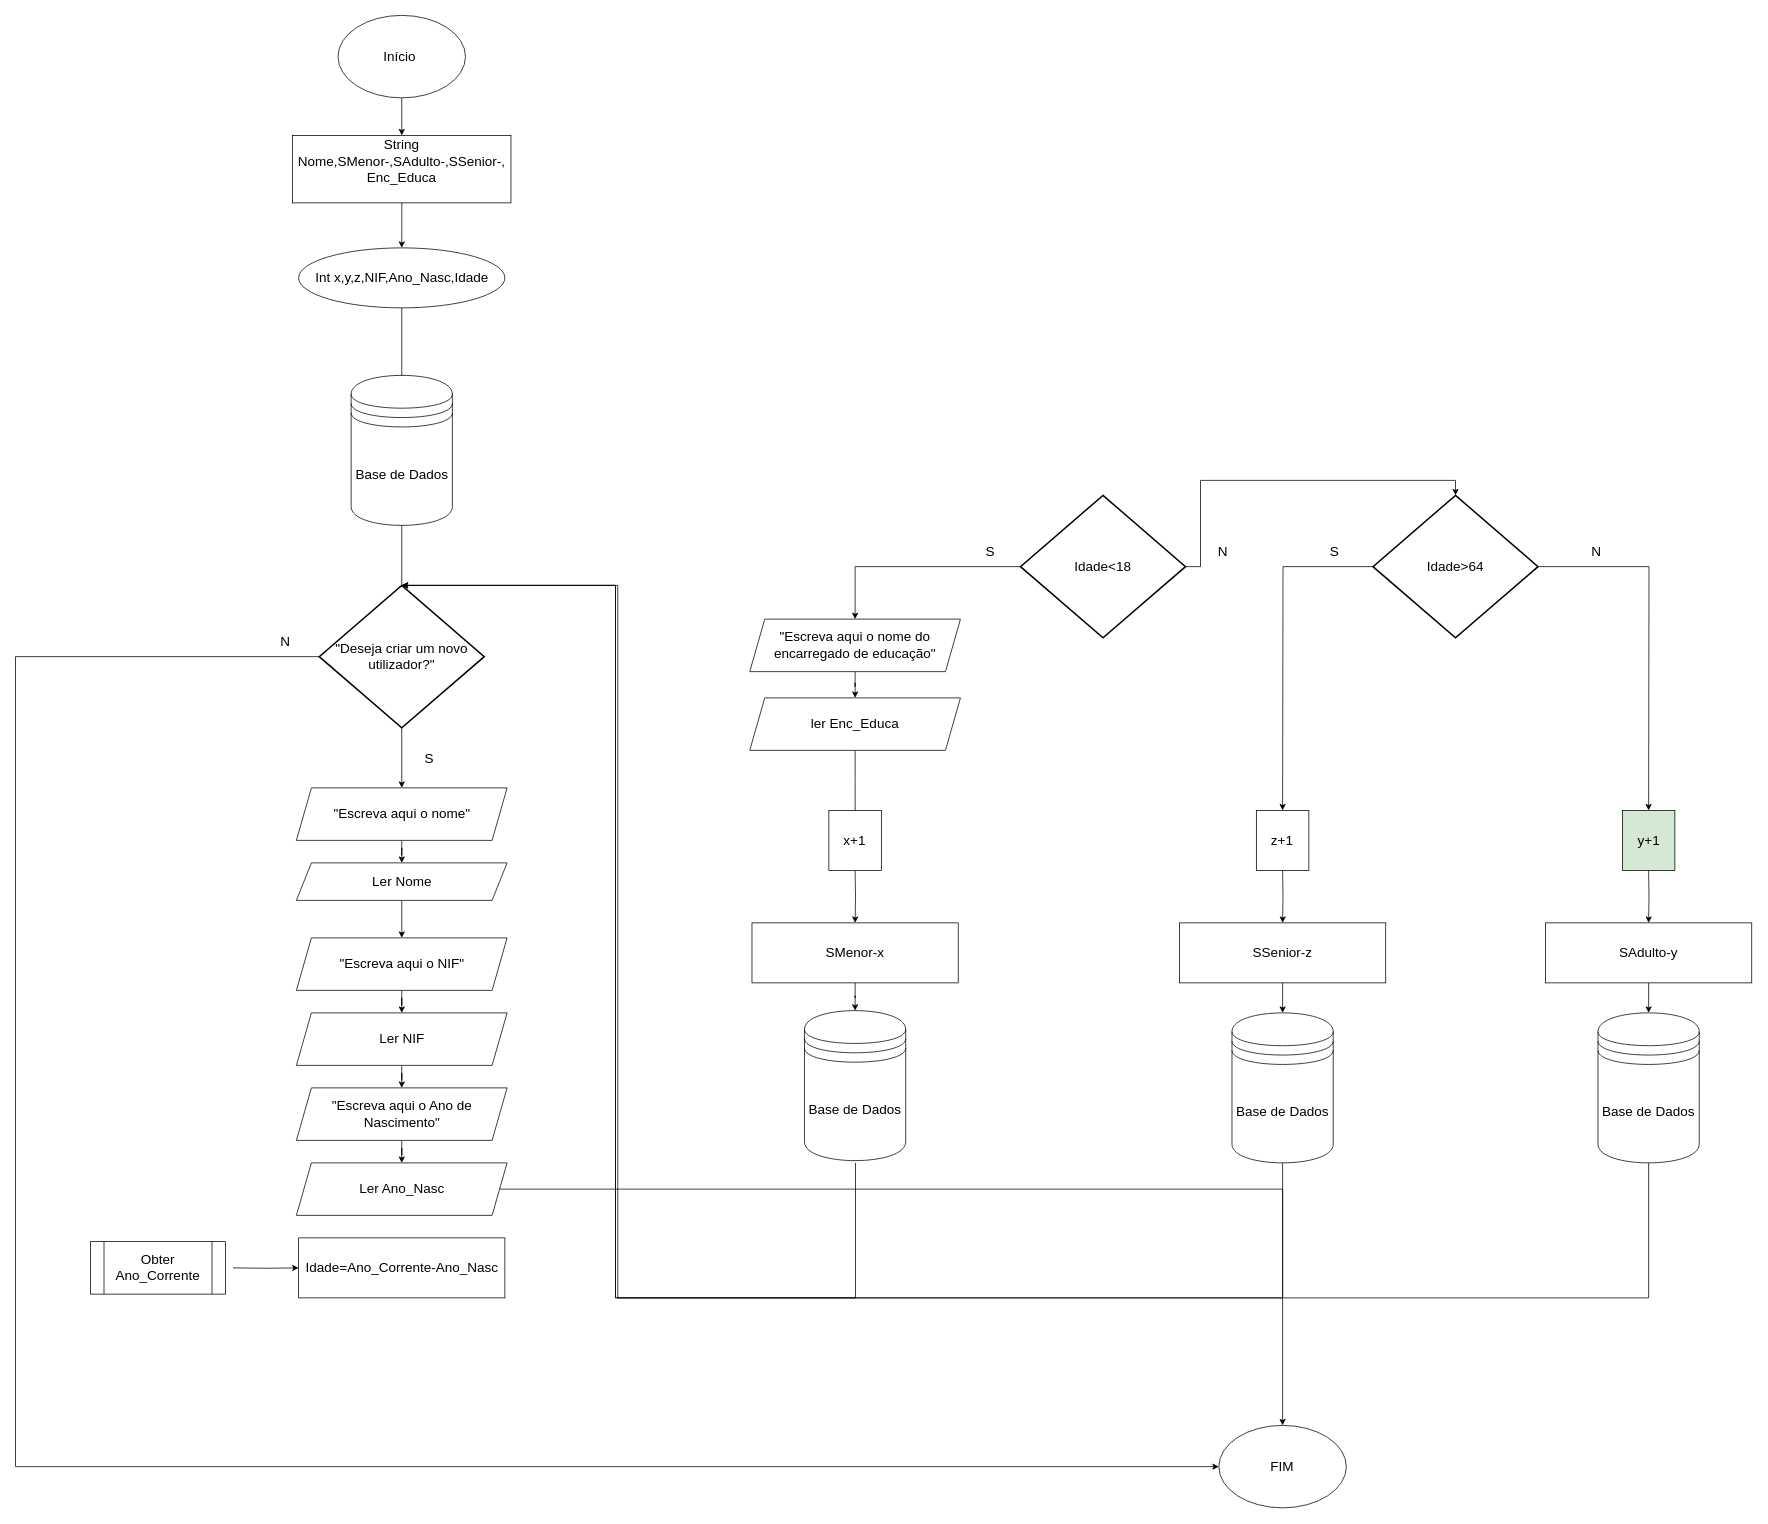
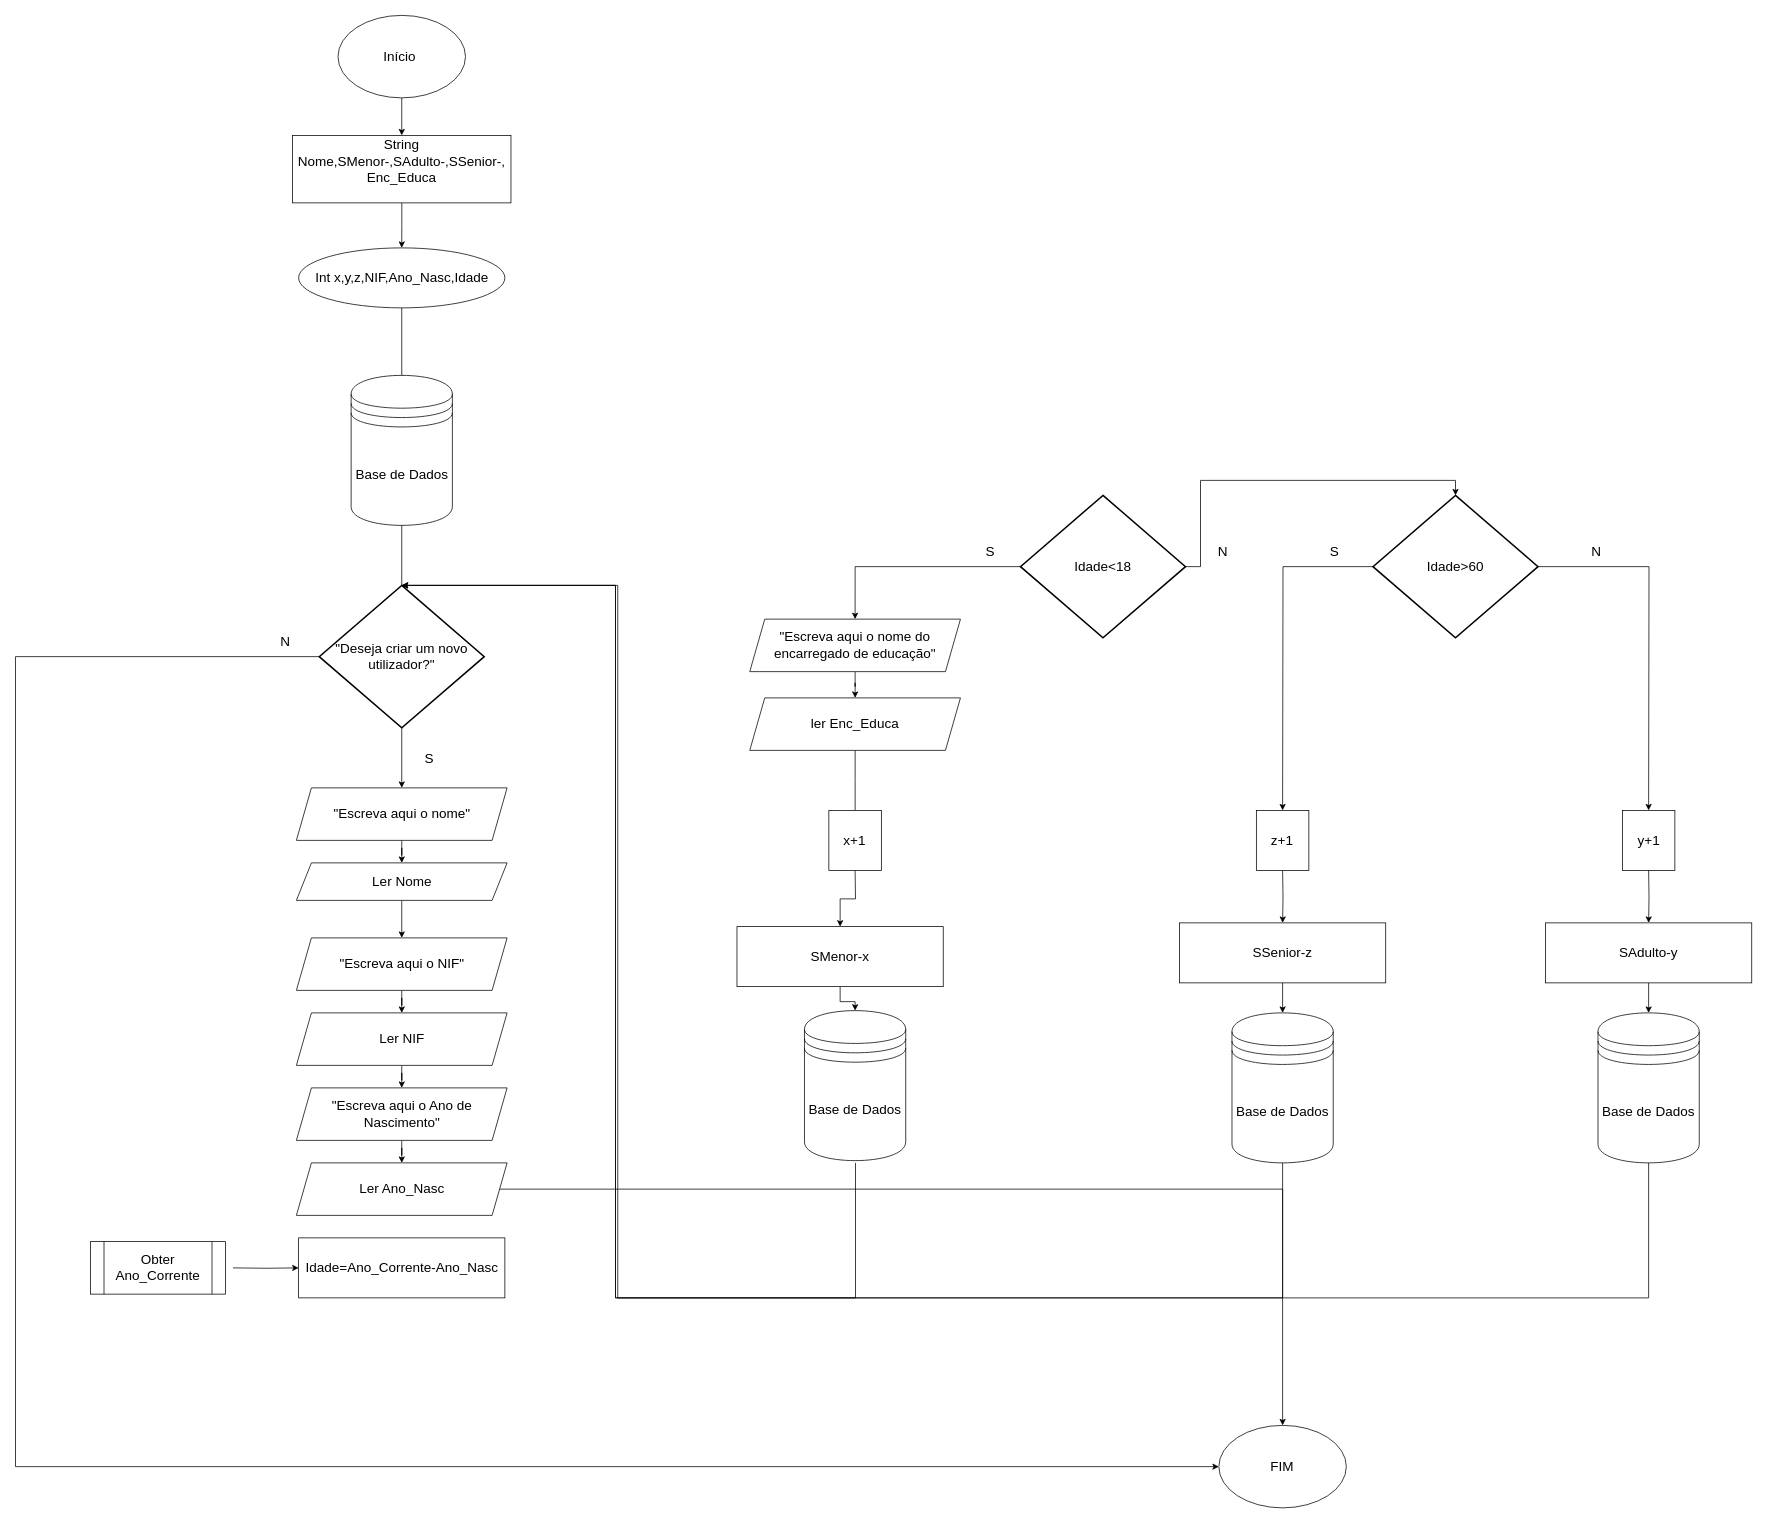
(1455, 567) -> (1455, 567)
(1649, 840) -> (1649, 840)
(855, 953) -> (840, 957)
